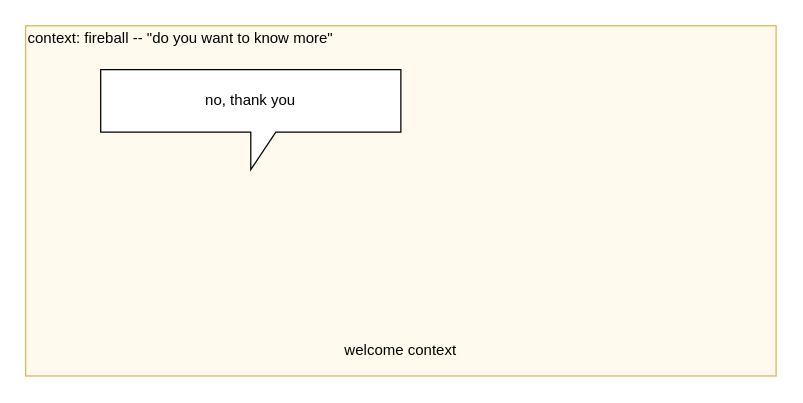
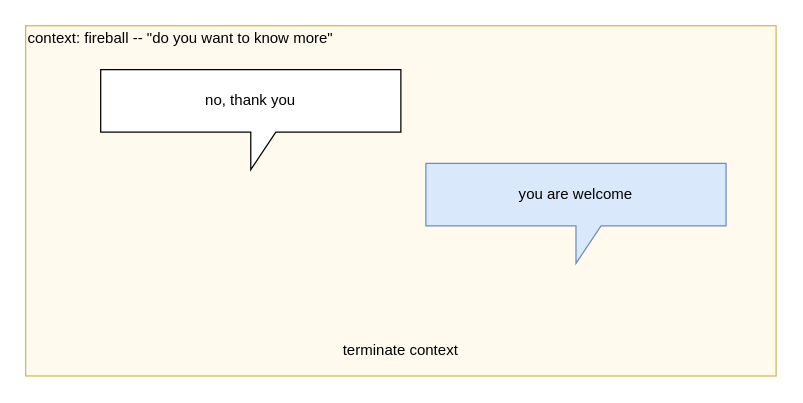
none -> (576, 213)
(401, 351) -> (401, 351)
